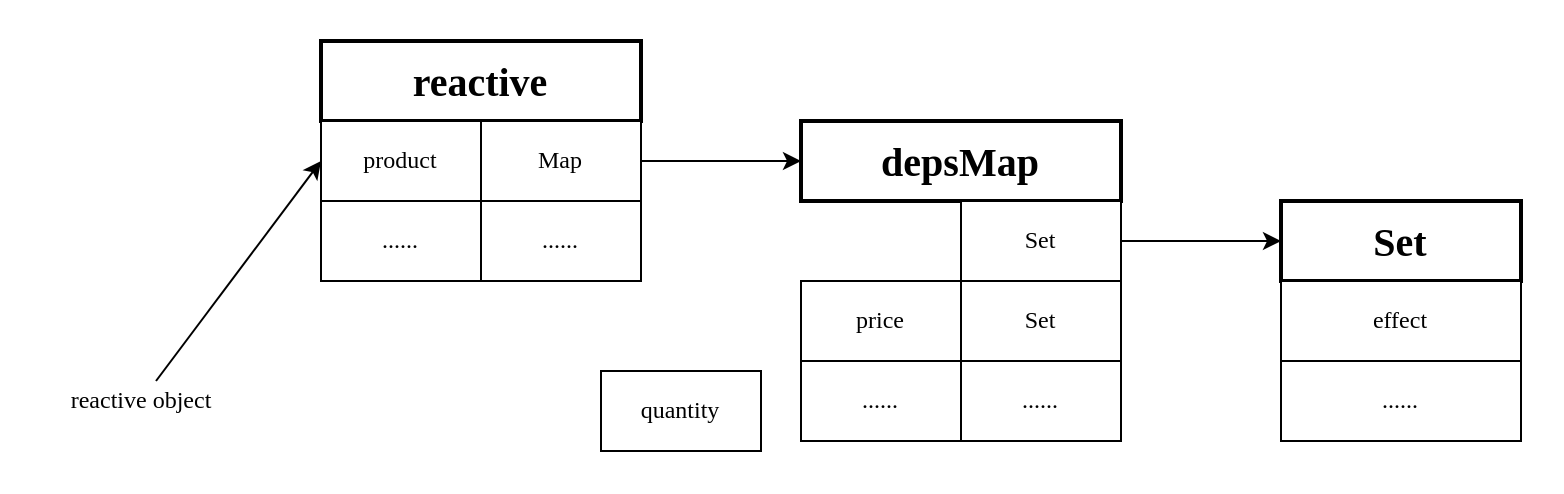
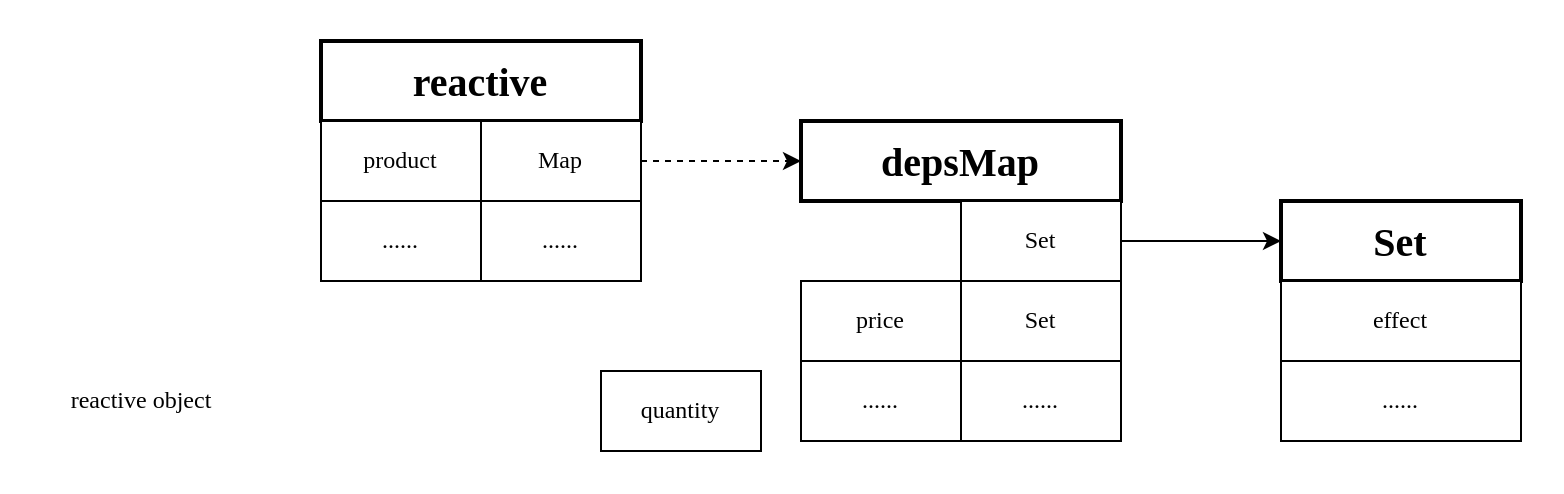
(714, 161) -> (714, 161)
(235, 276) -> none
